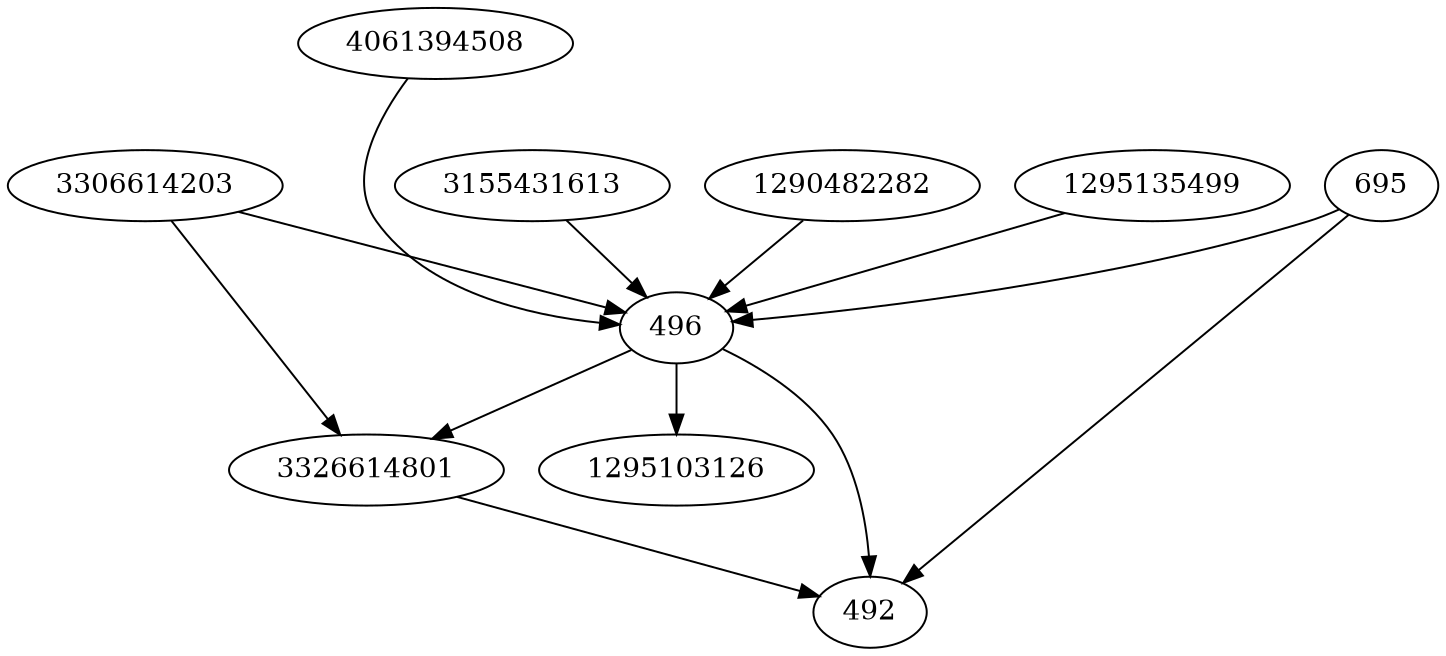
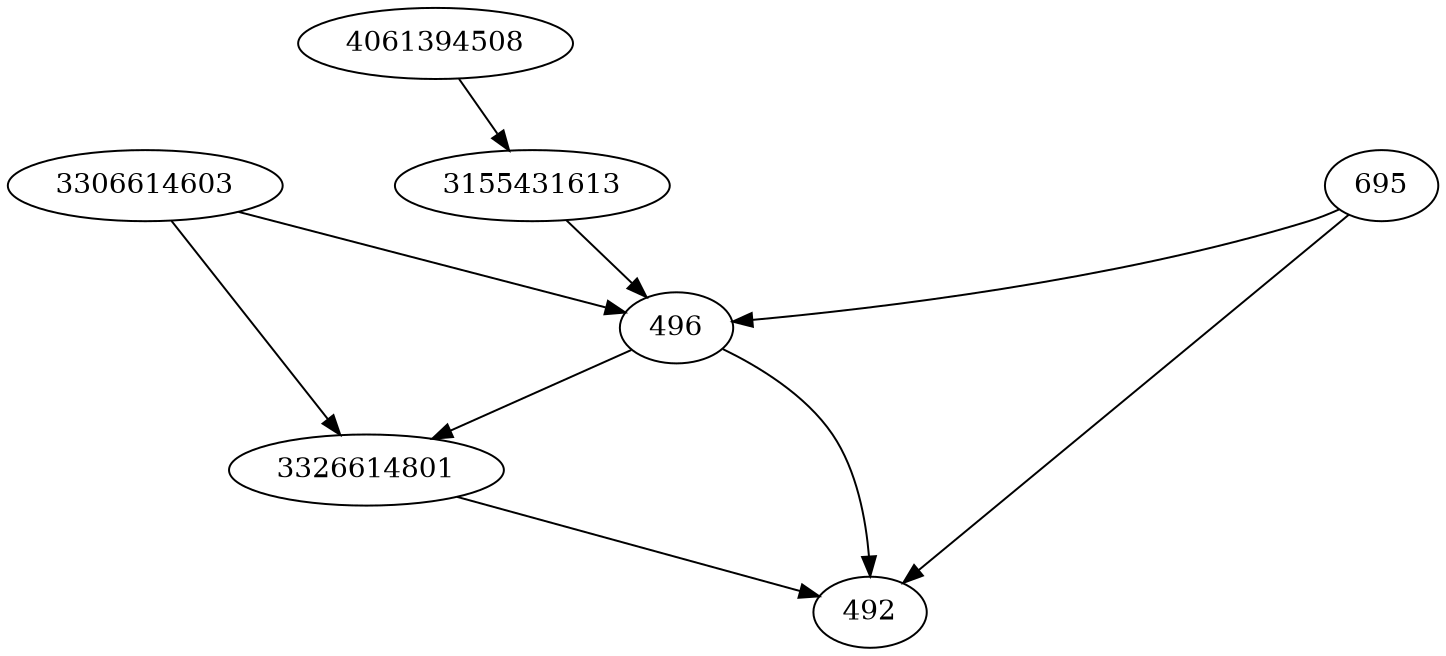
(145, 186) -> (145, 186)
(842, 186) -> none
(1152, 186) -> none
(388, 235) -> (478, 106)
(677, 470) -> none
